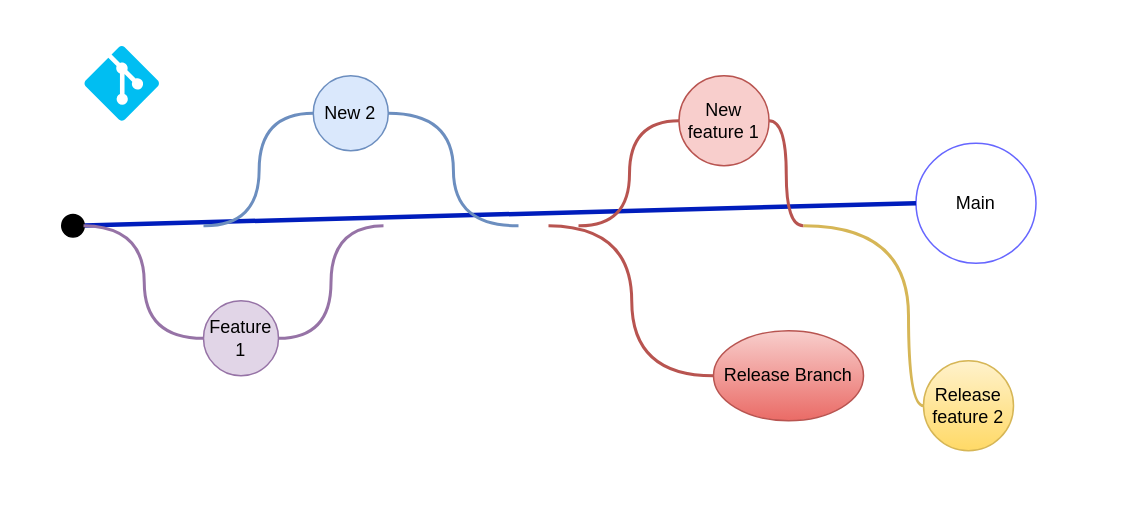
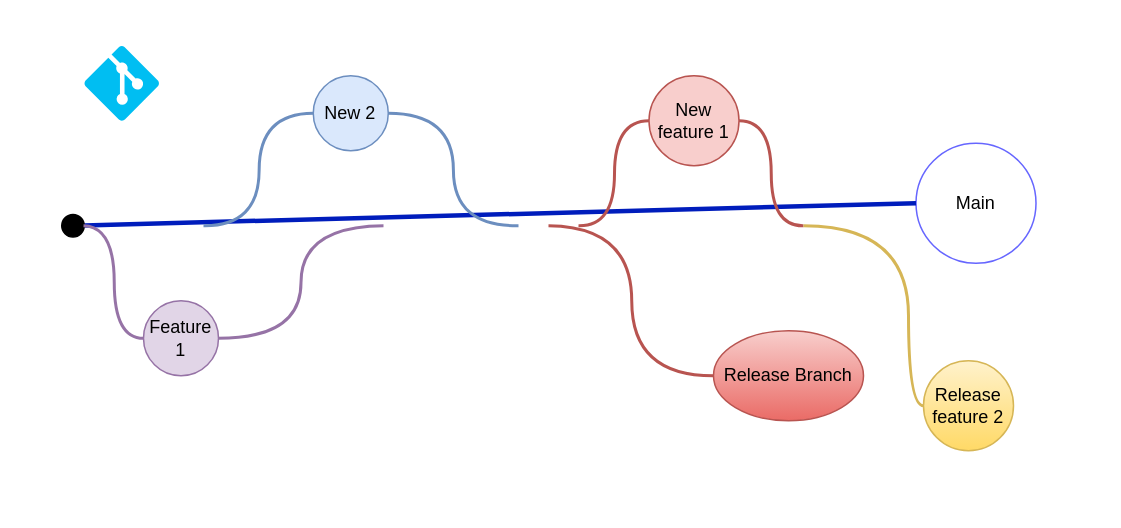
(724, 121) -> (694, 121)
(241, 338) -> (181, 338)
